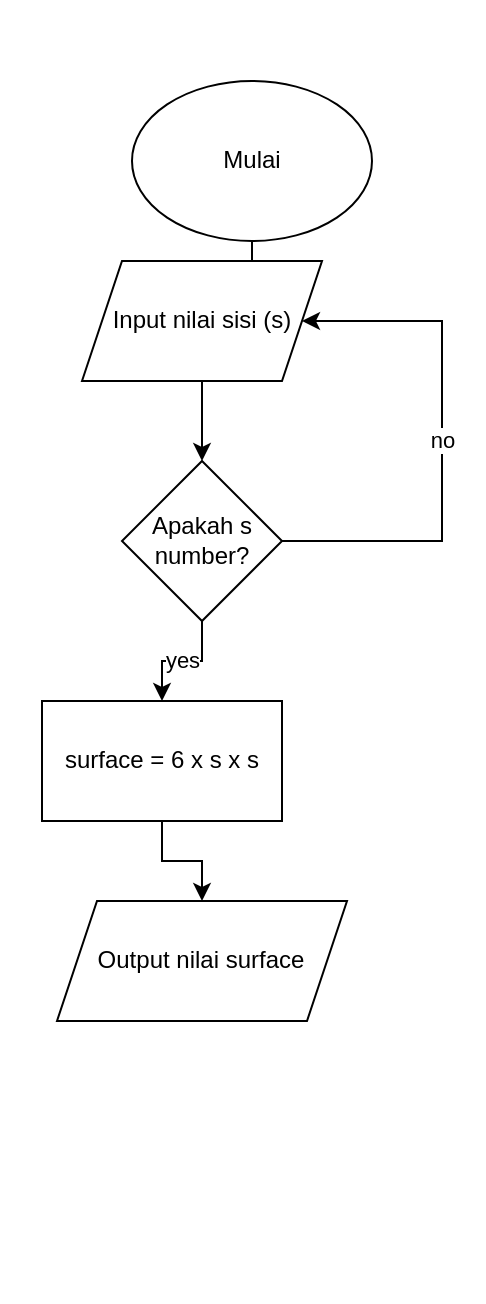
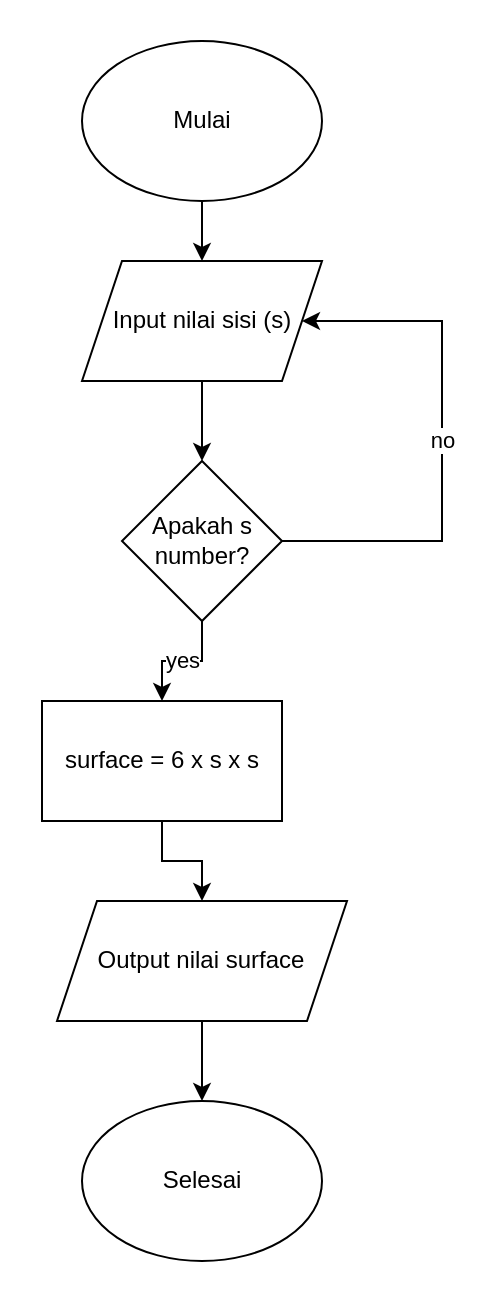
(252, 161) -> (202, 121)
none -> (202, 1054)
none -> (202, 1181)
